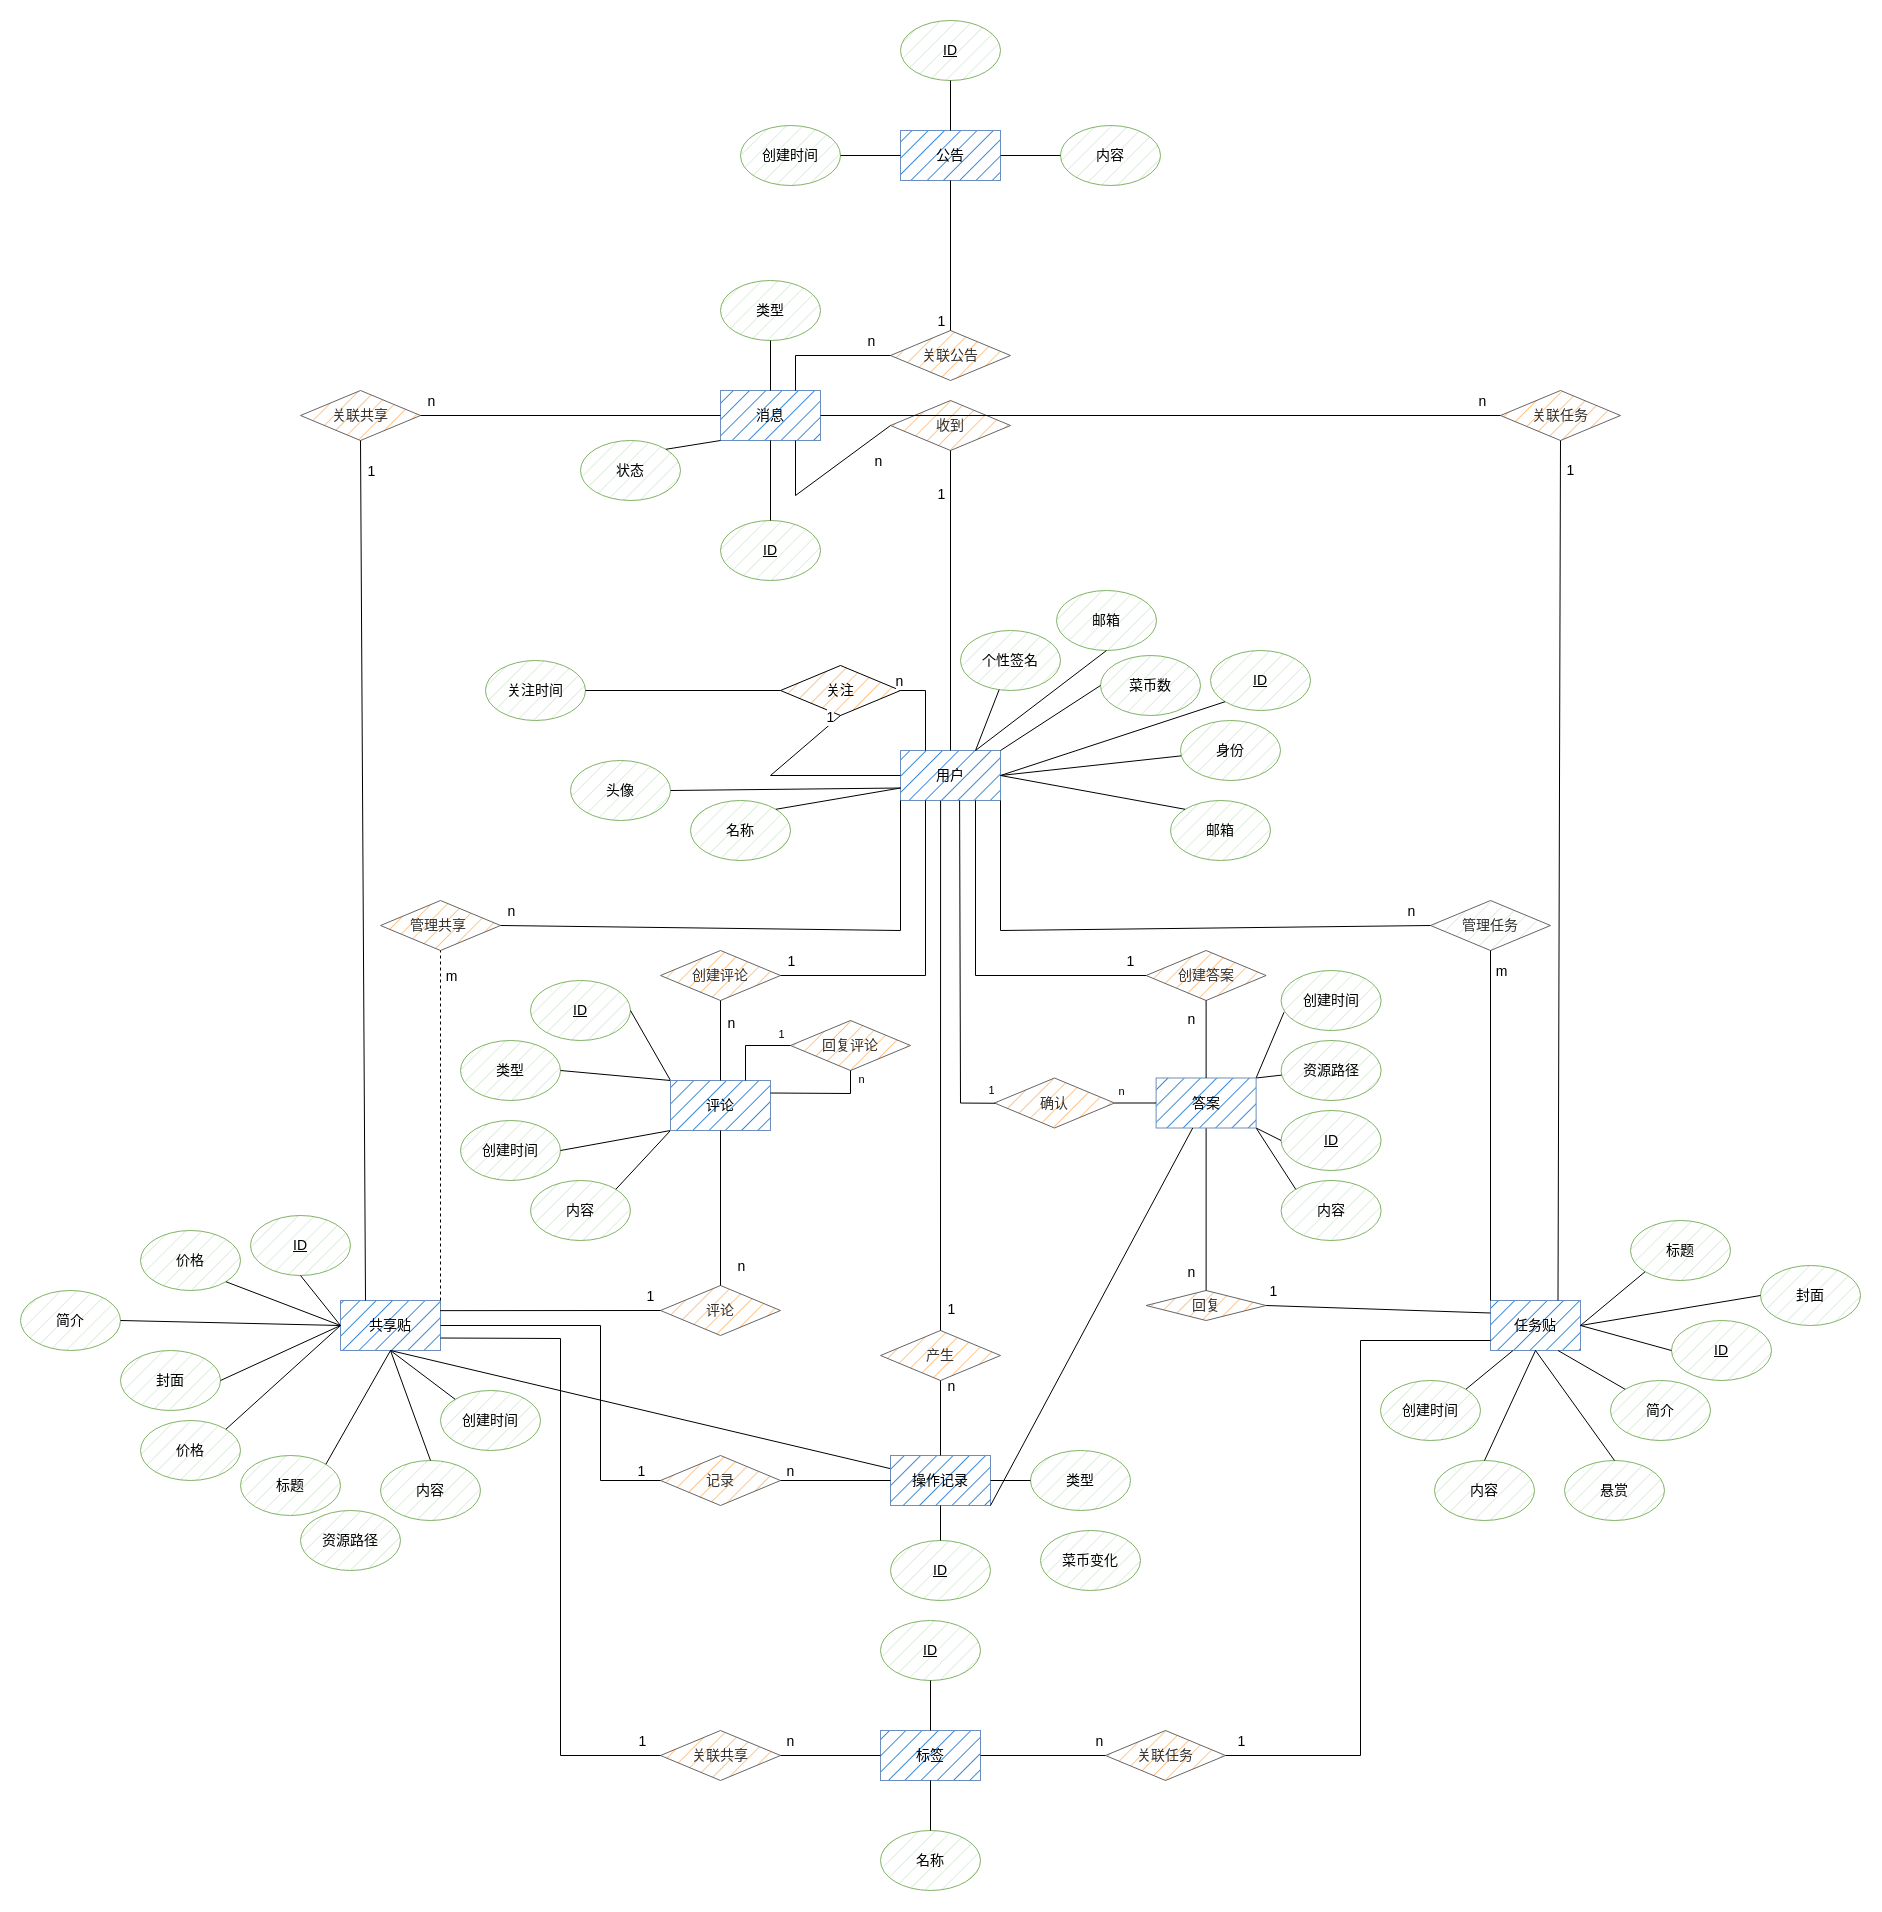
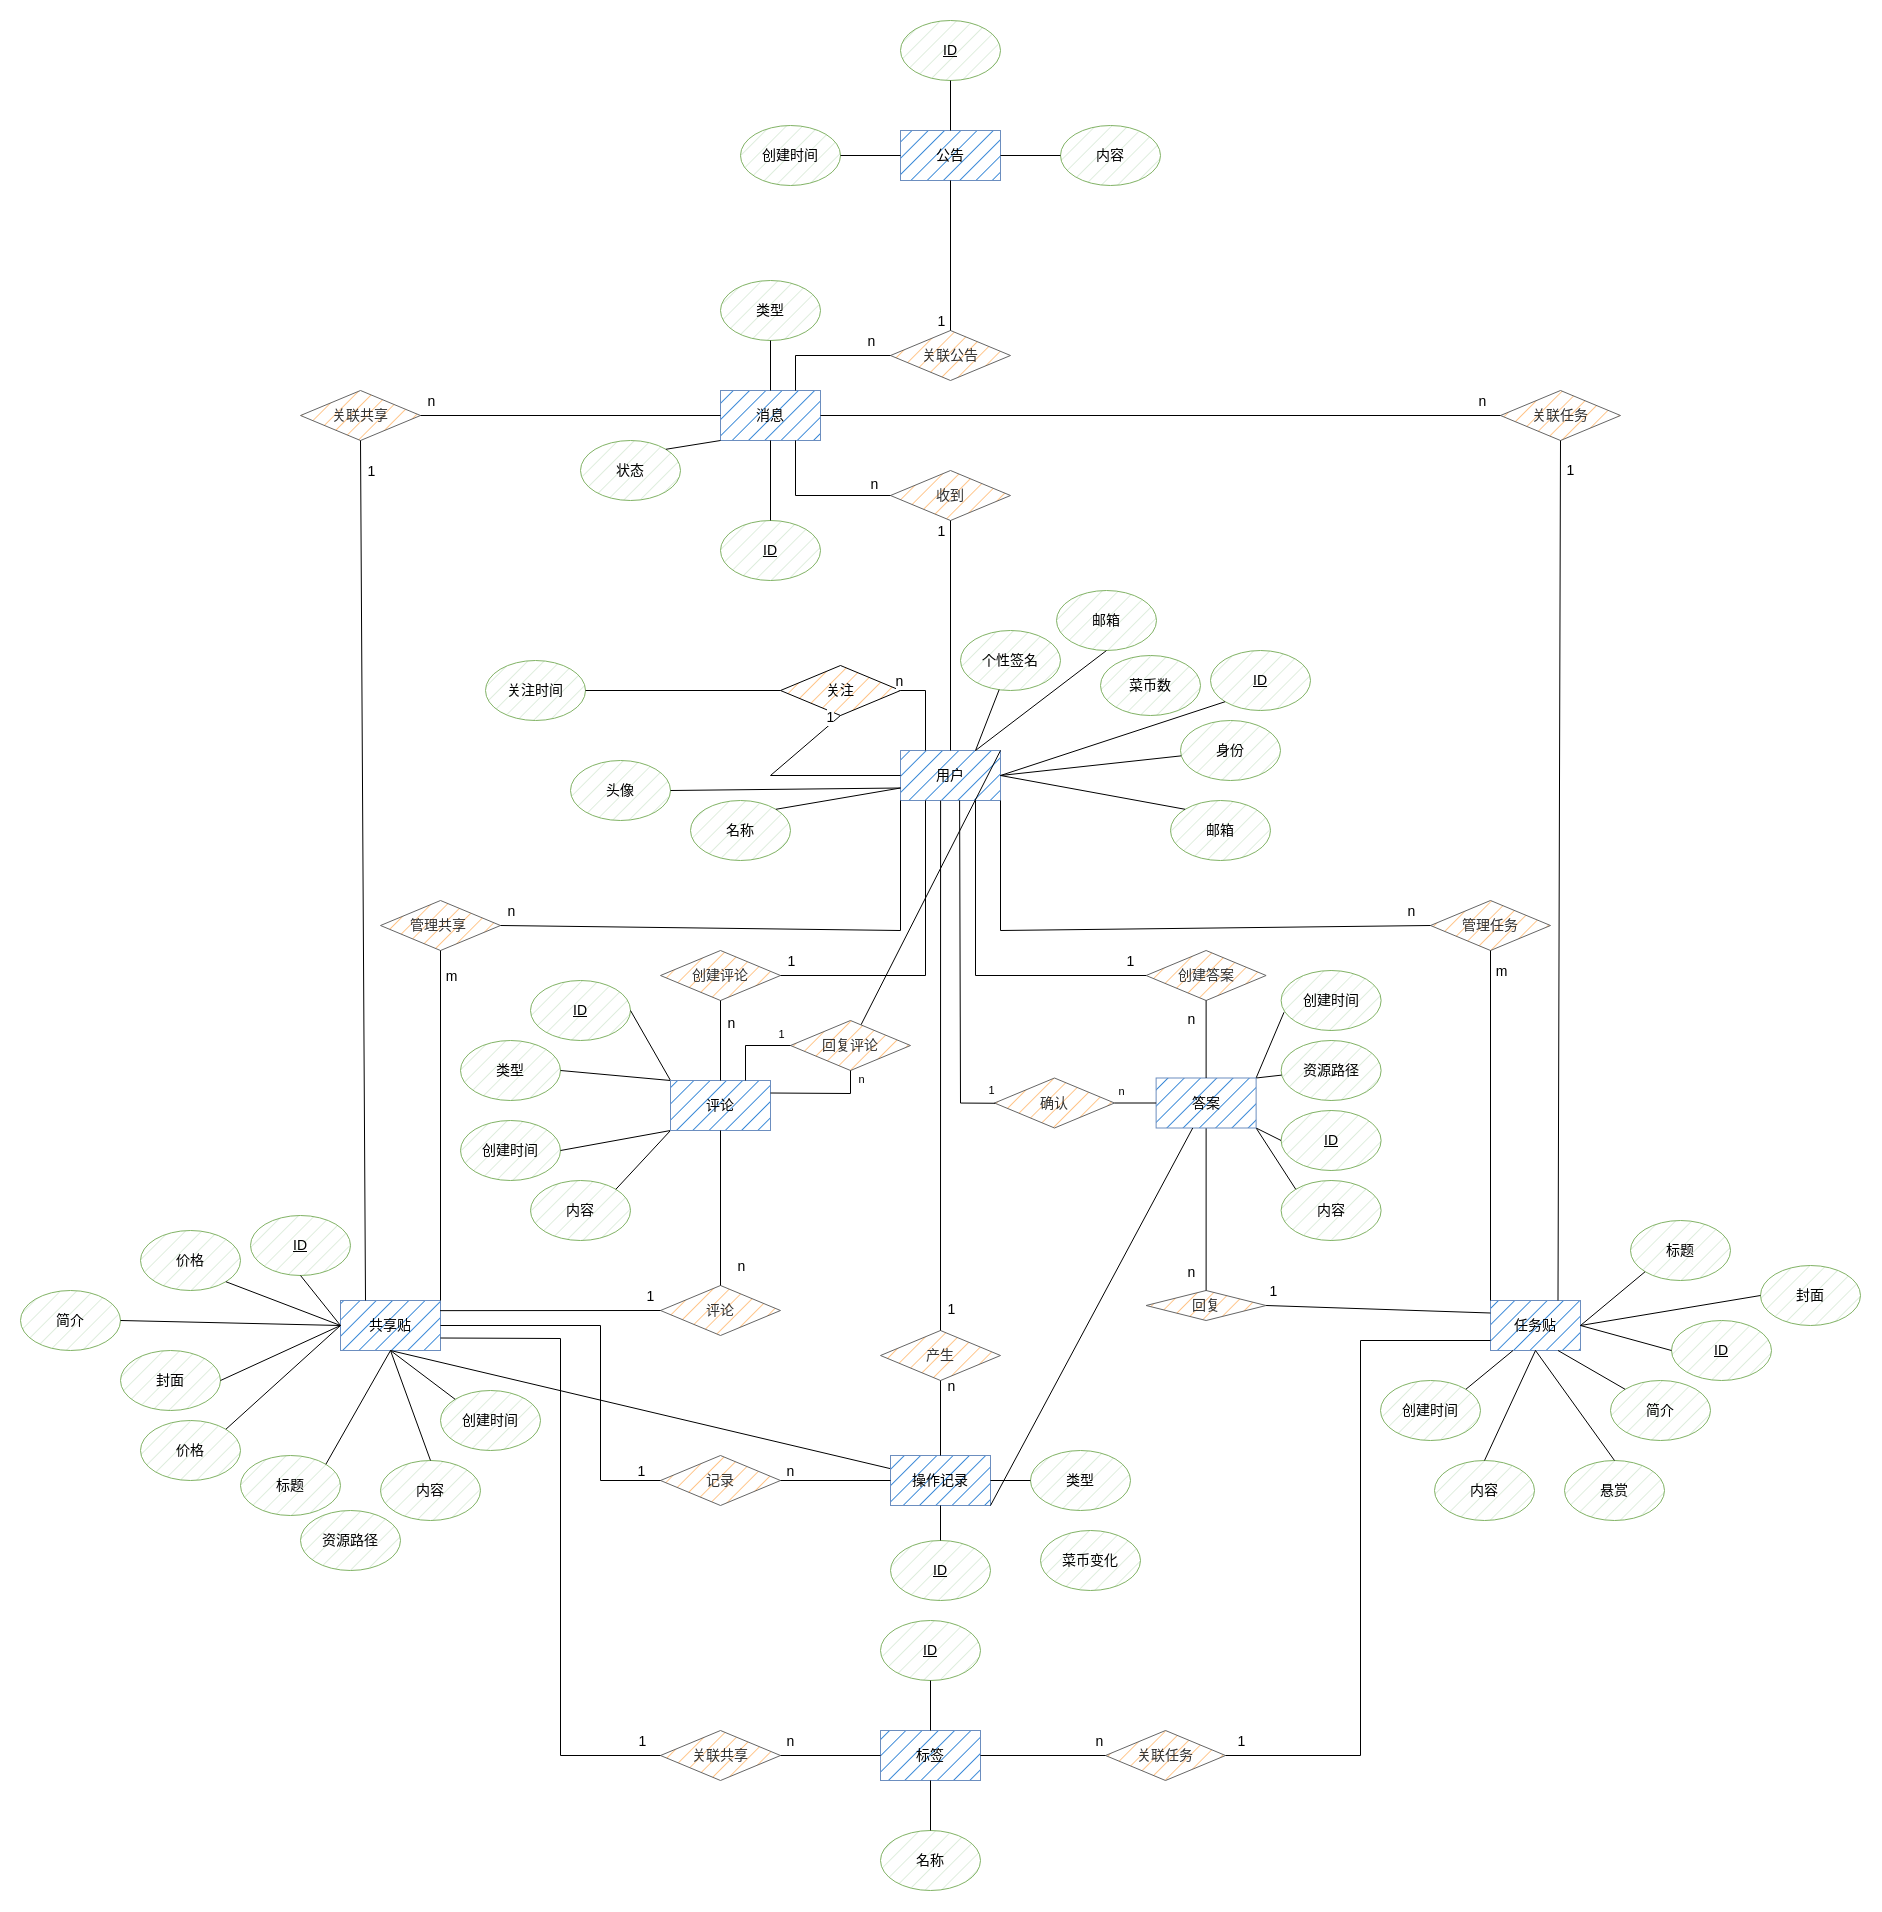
(951, 426) -> (951, 496)
(1050, 718) -> (892, 963)
(1491, 926) -> (1491, 926)
(441, 1125) -> (441, 1125)
